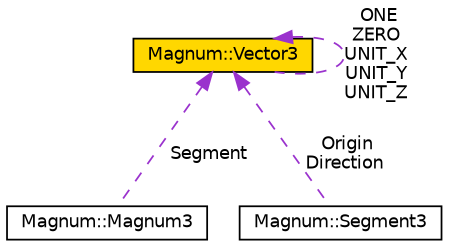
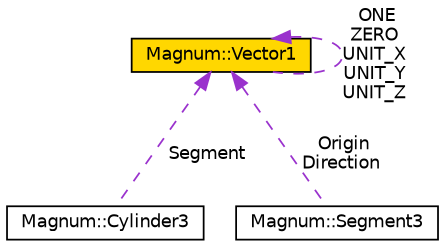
(223, 55) -> (221, 55)
(107, 223) -> (105, 223)
